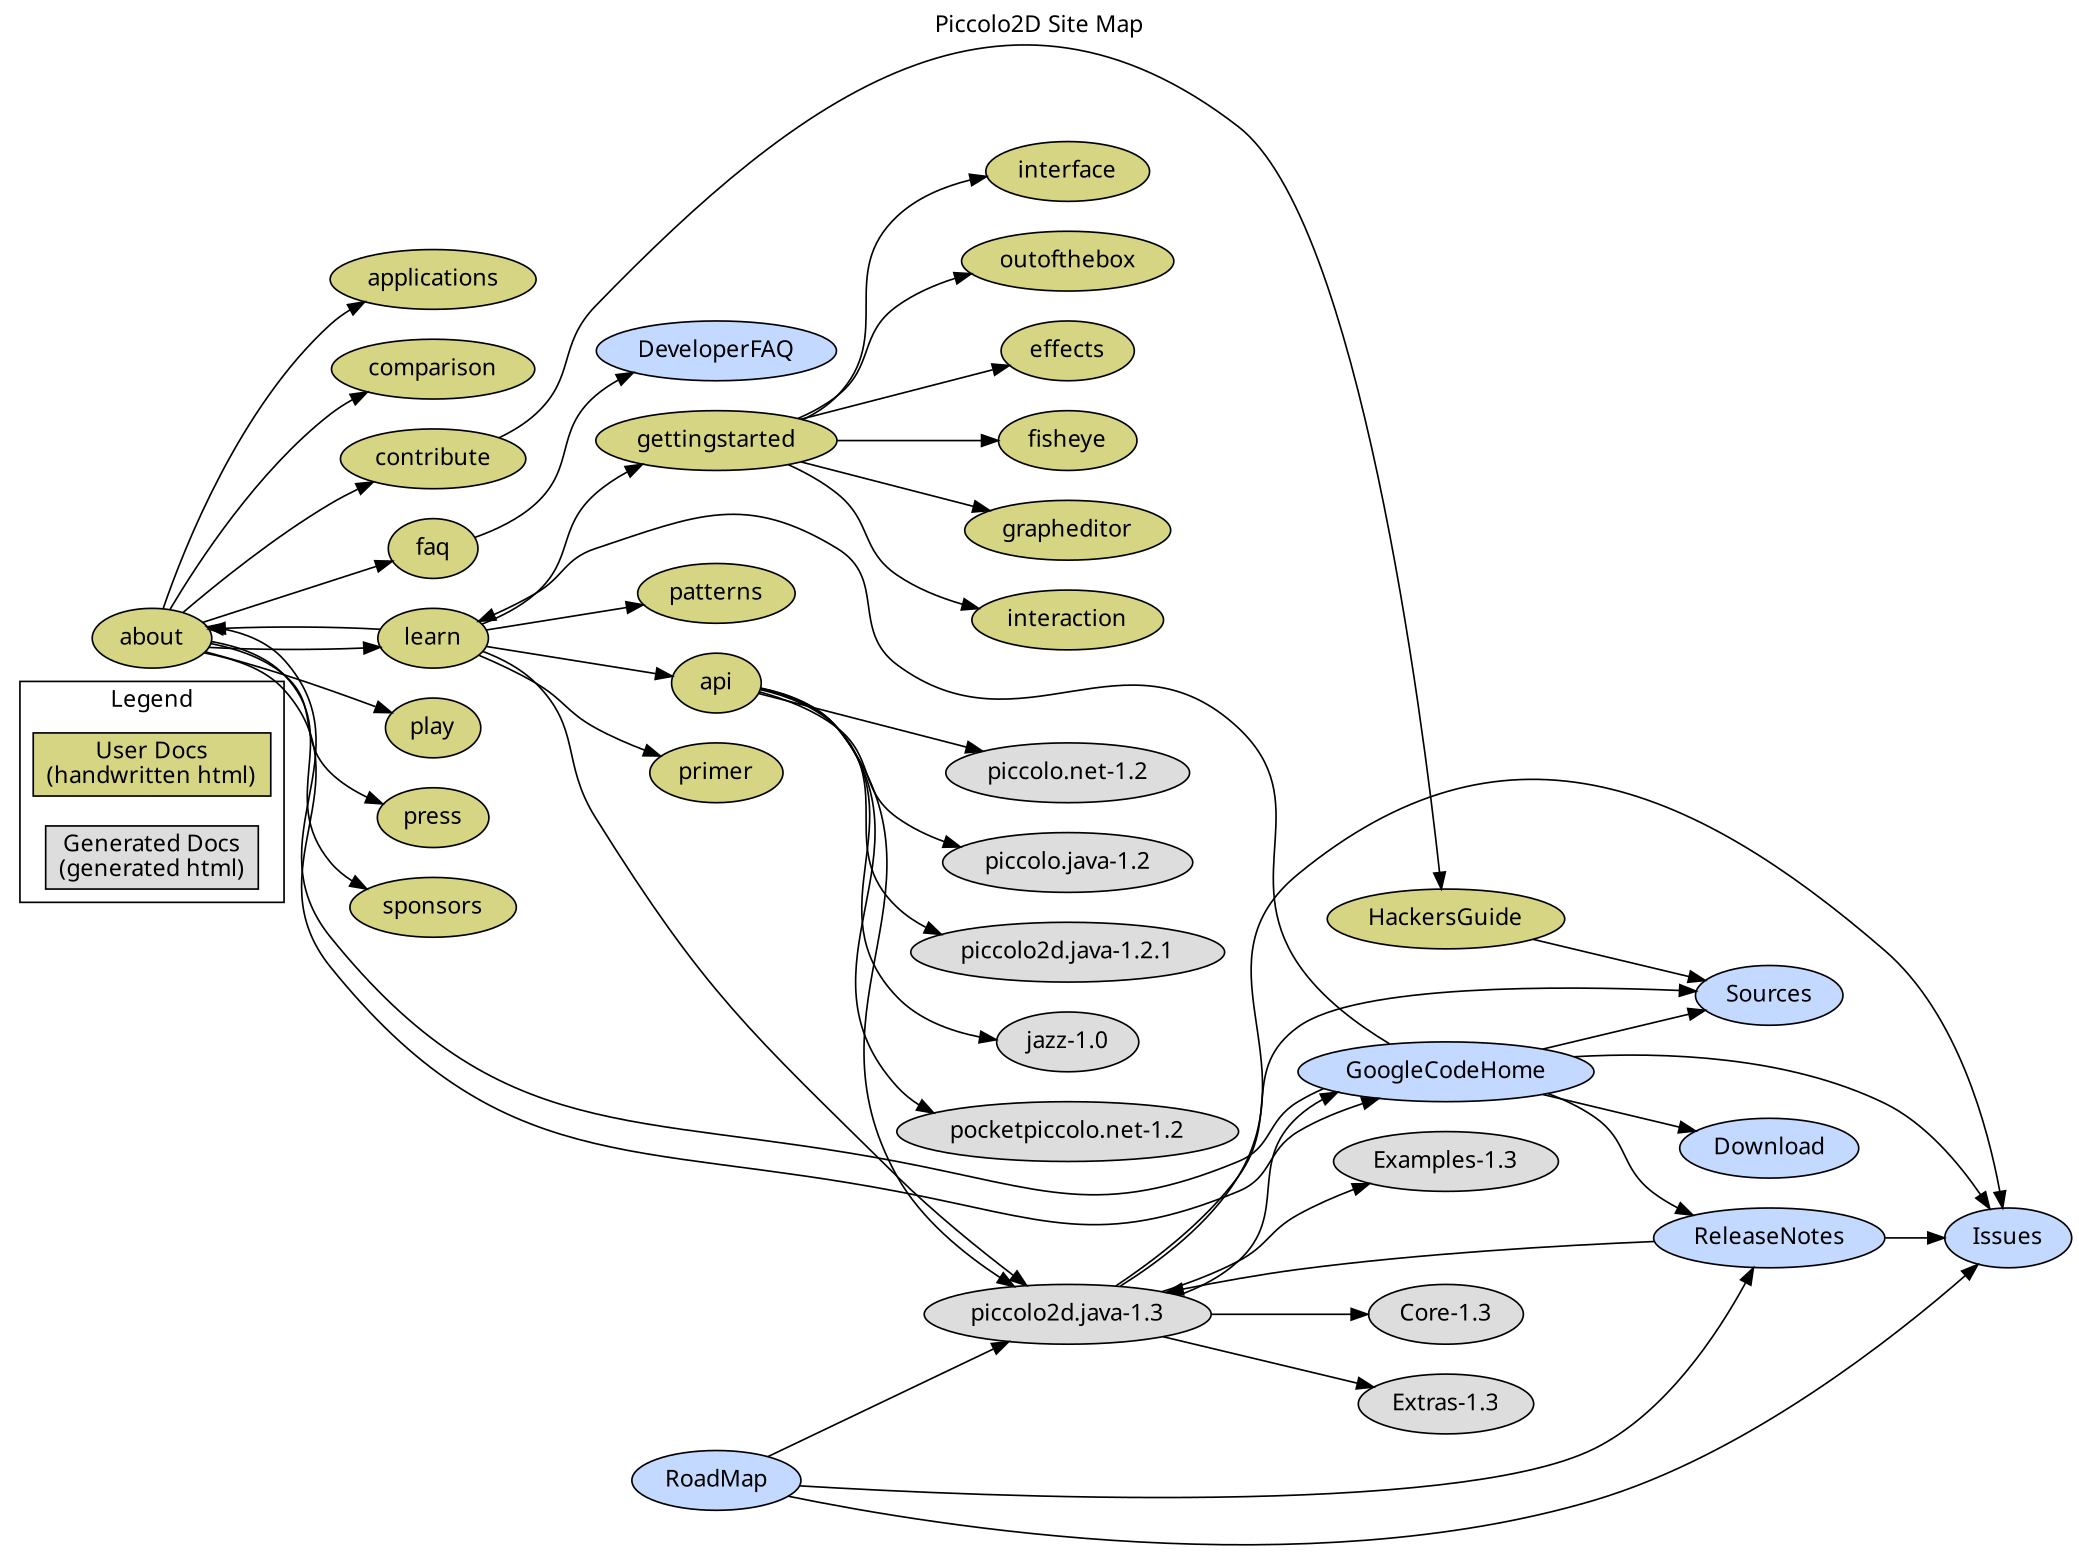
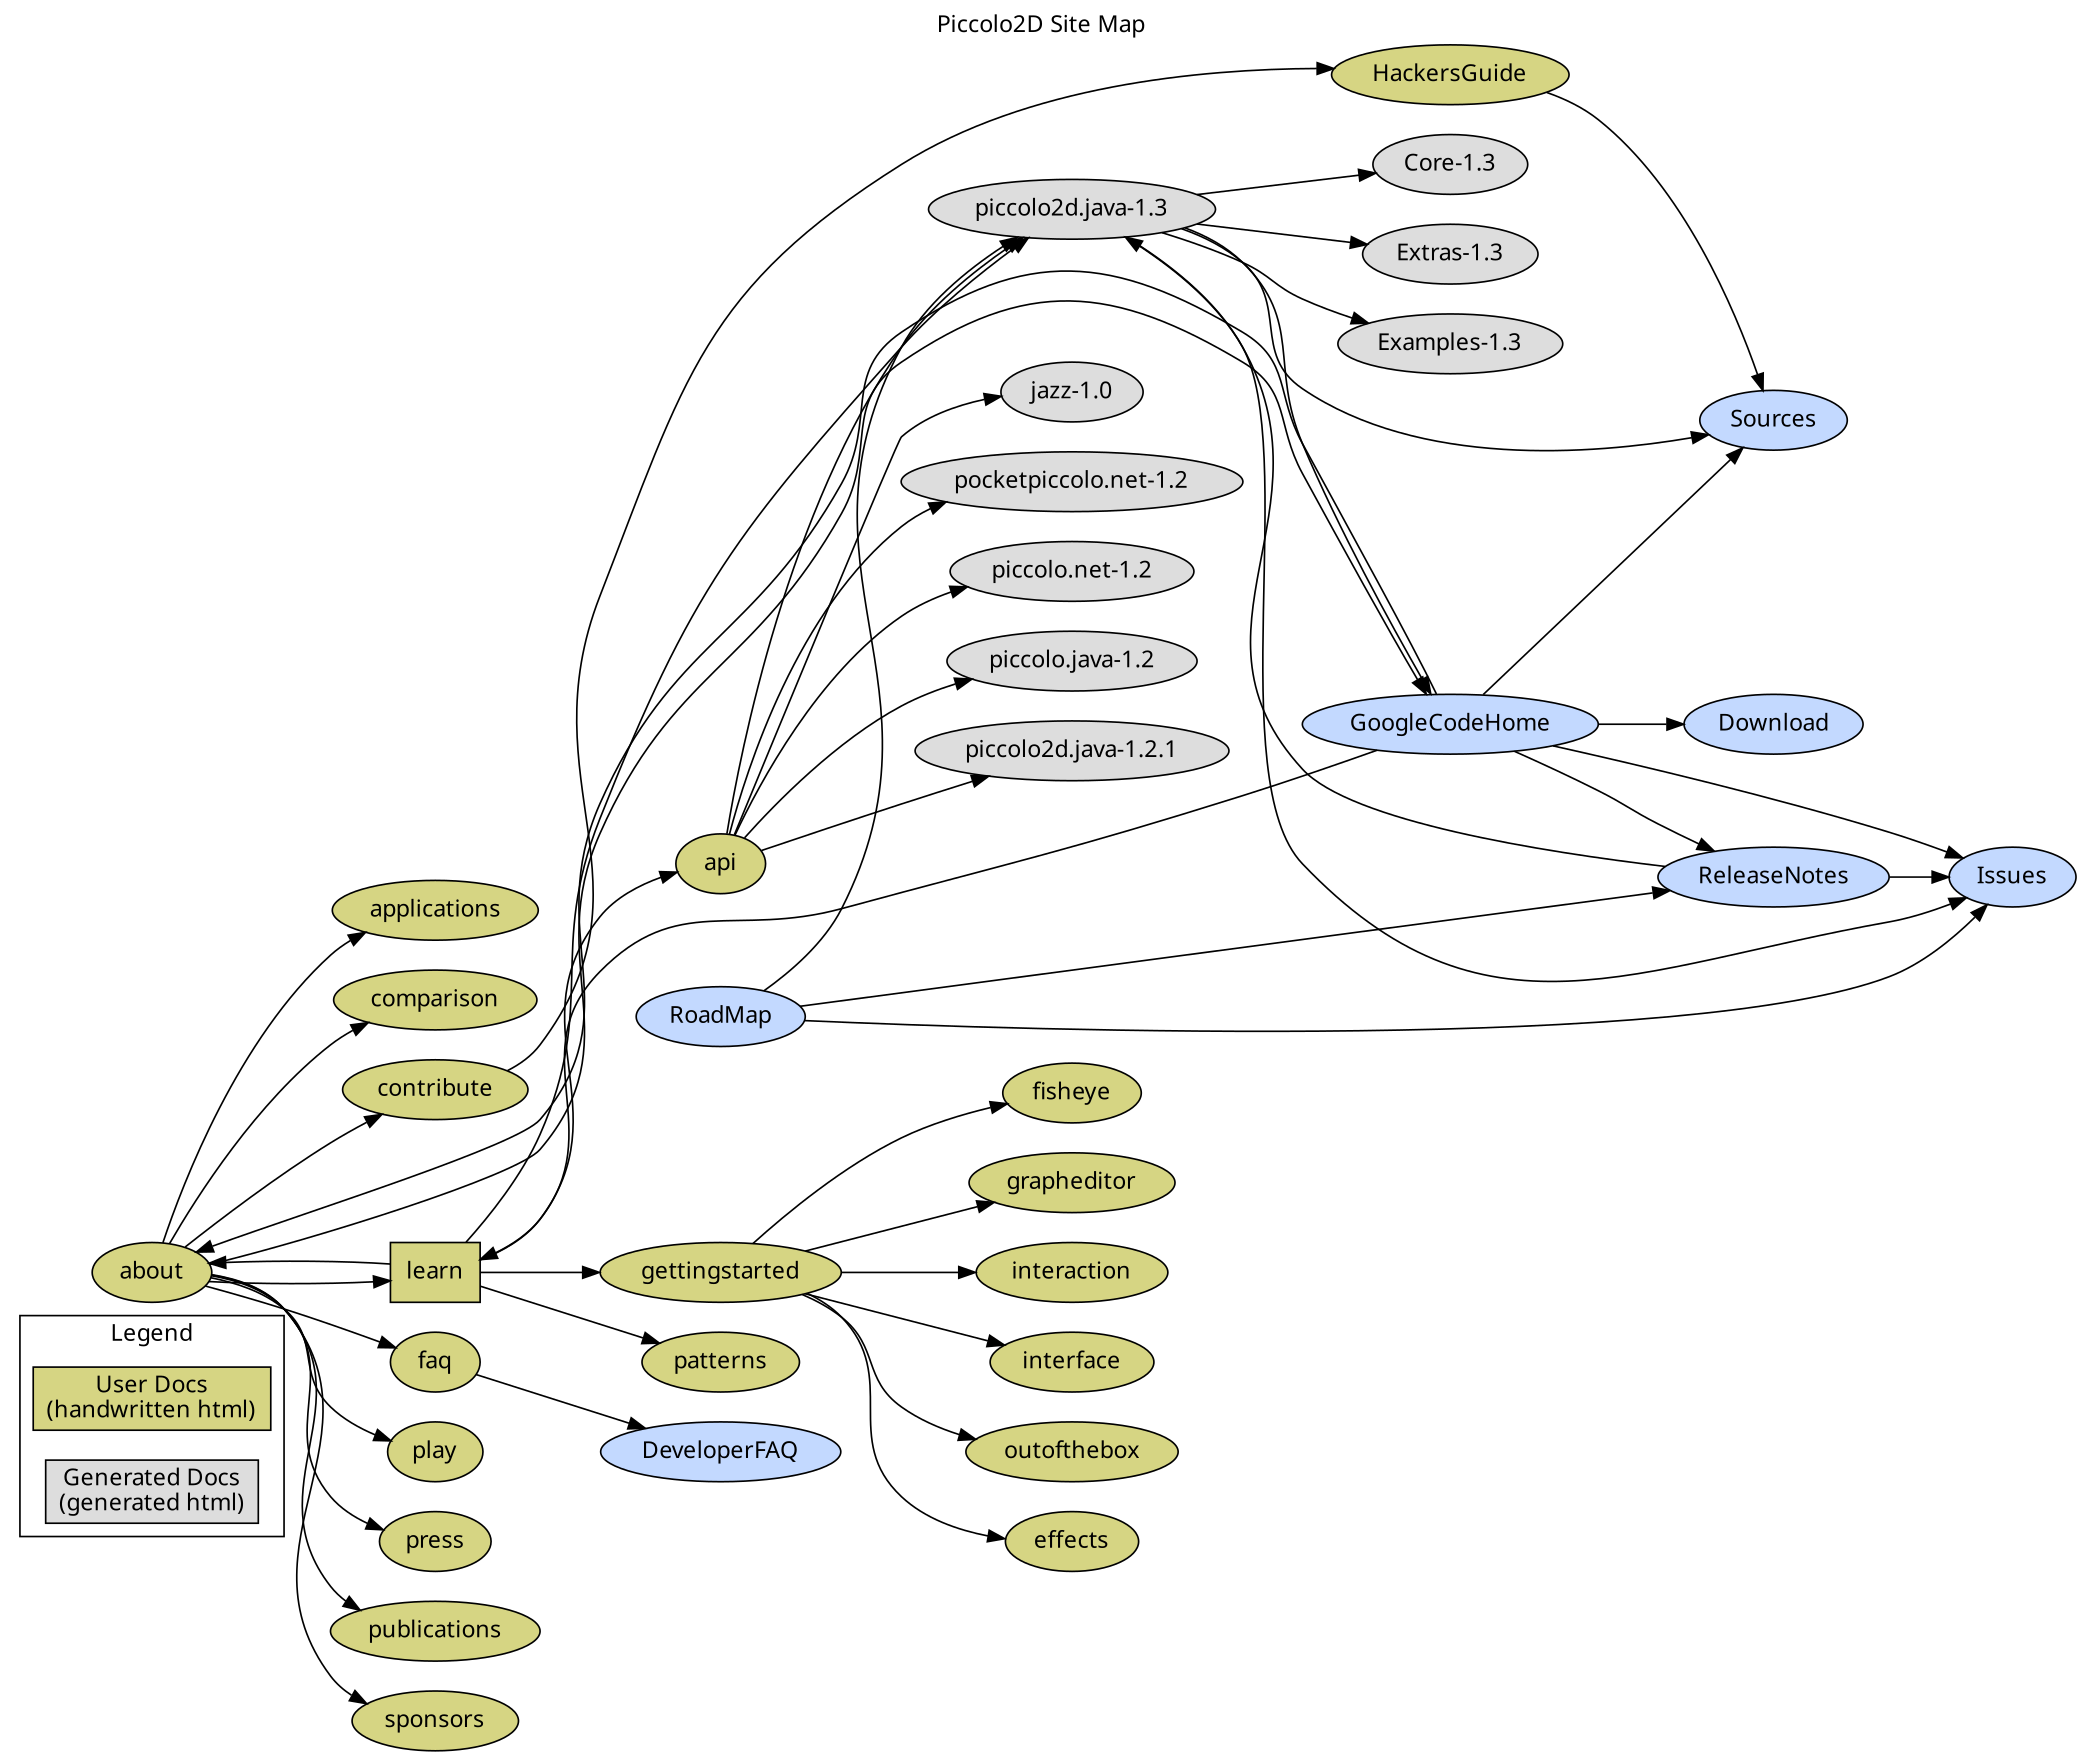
(433, 638) -> (435, 1272)
(716, 773) -> none
none -> (435, 1631)
